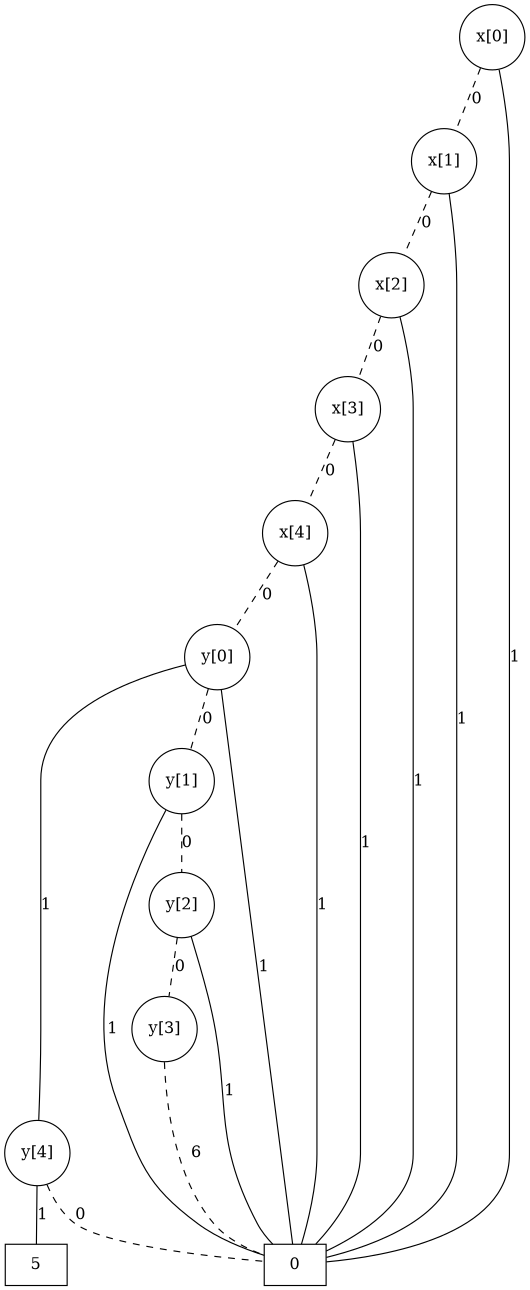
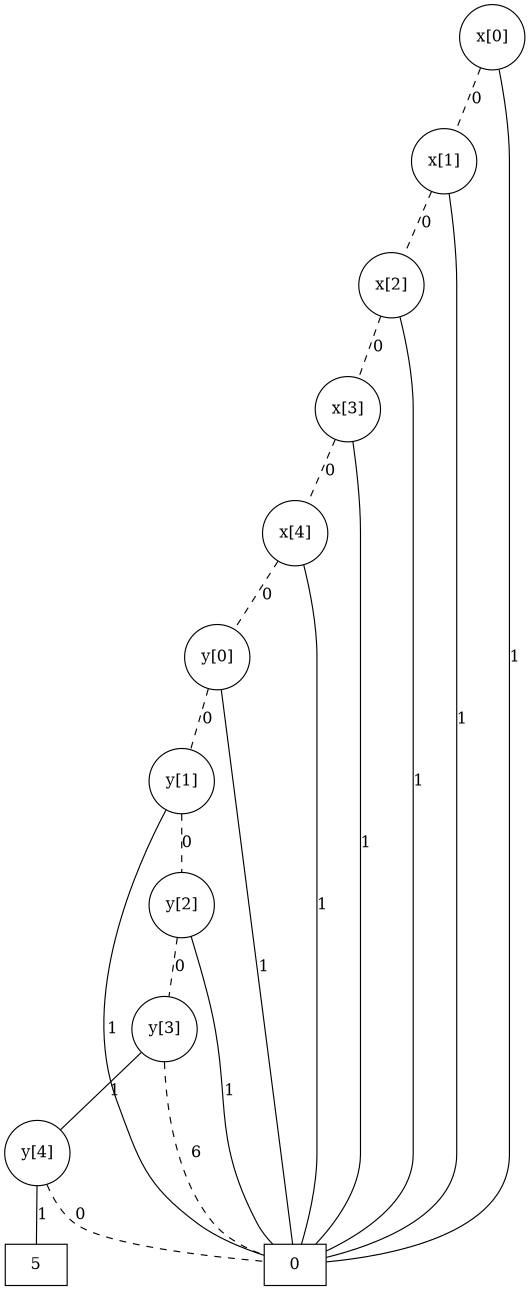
(41, 851) -> (101, 1091)
